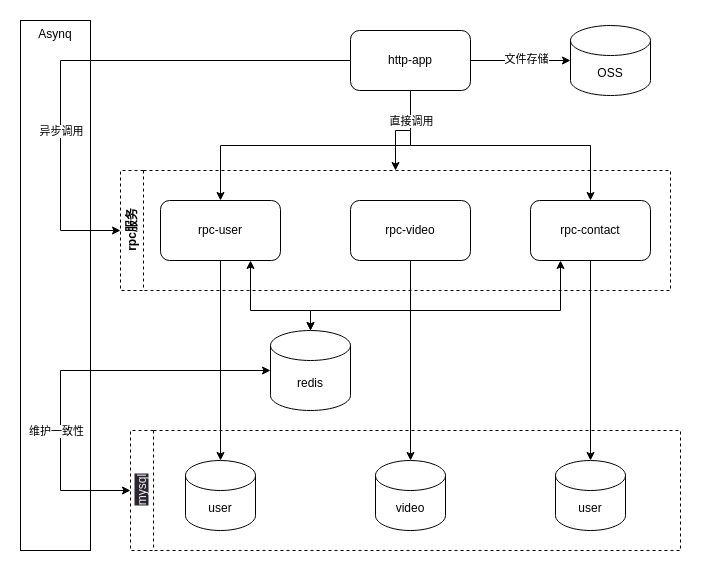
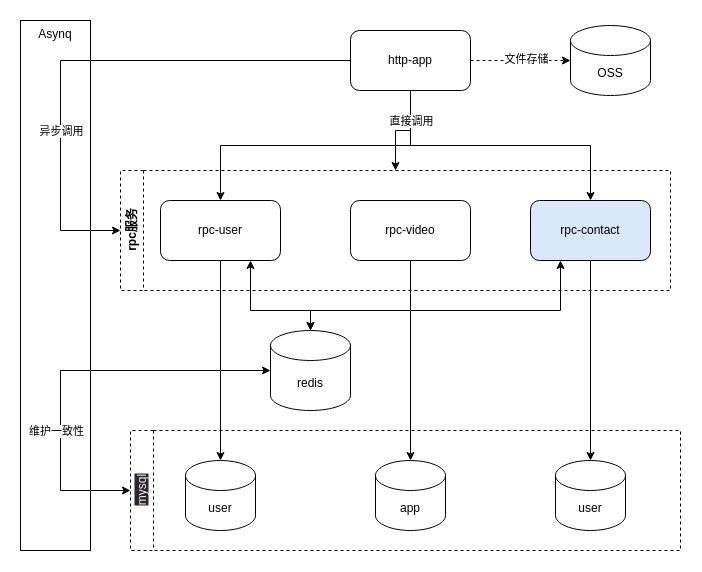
(489, 61) -> (489, 61)
(591, 231) -> (591, 231)
(411, 509) -> (411, 509)
